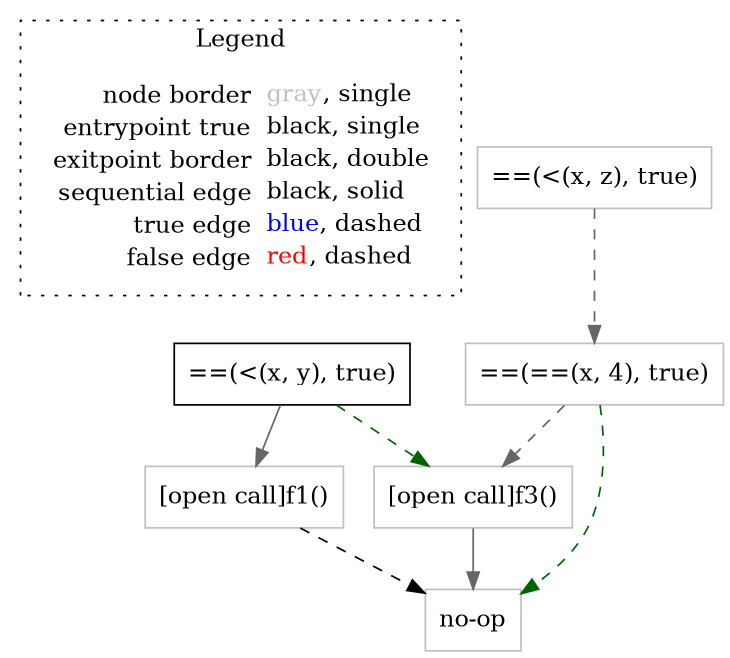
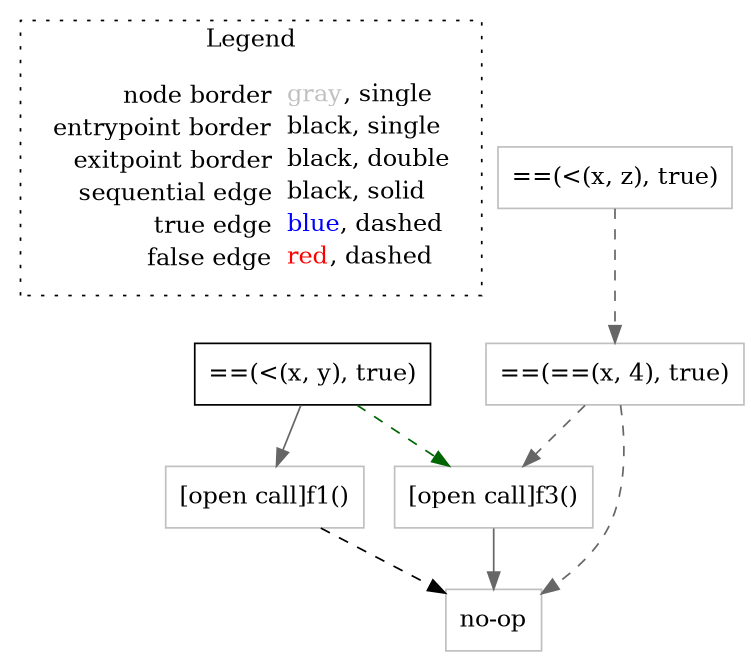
(161, 128) -> (167, 128)
(596, 505) -> (617, 505)
